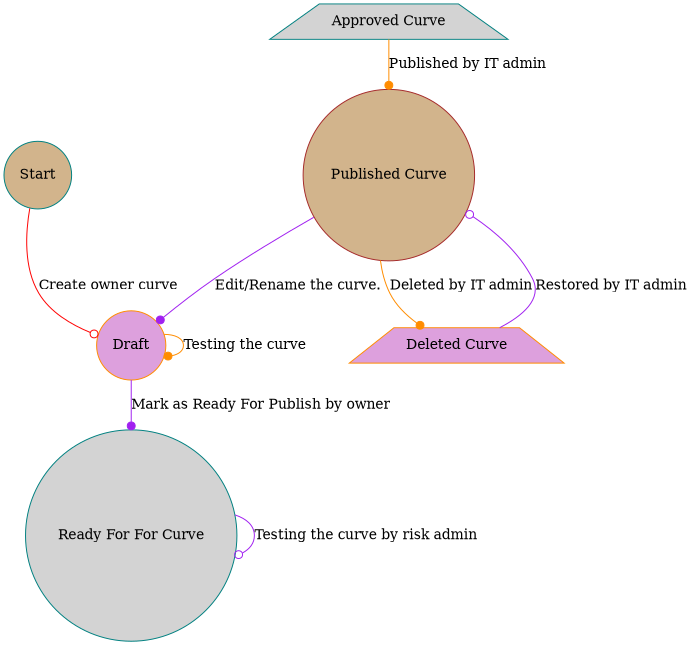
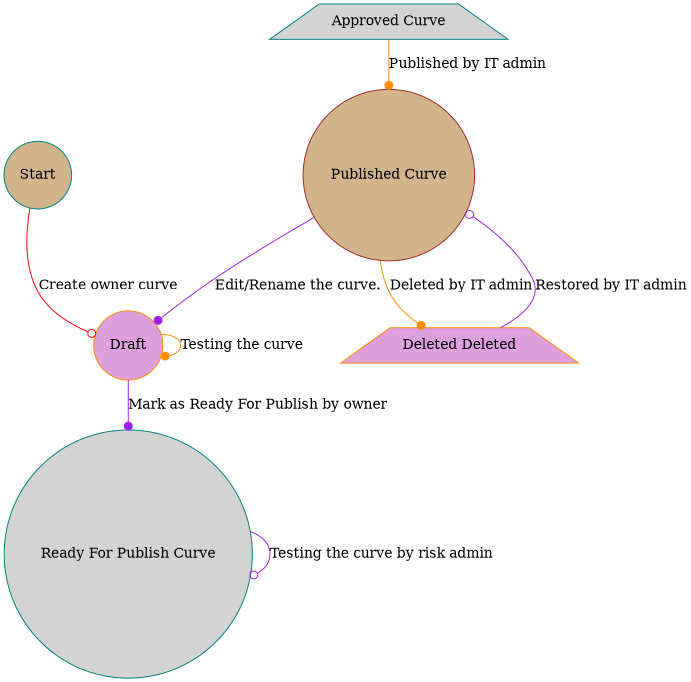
(457, 345) -> (460, 345)
(131, 536) -> (128, 554)
